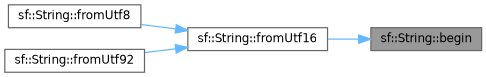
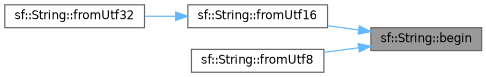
(158, 27) -> (342, 50)
(75, 61) -> (75, 16)
